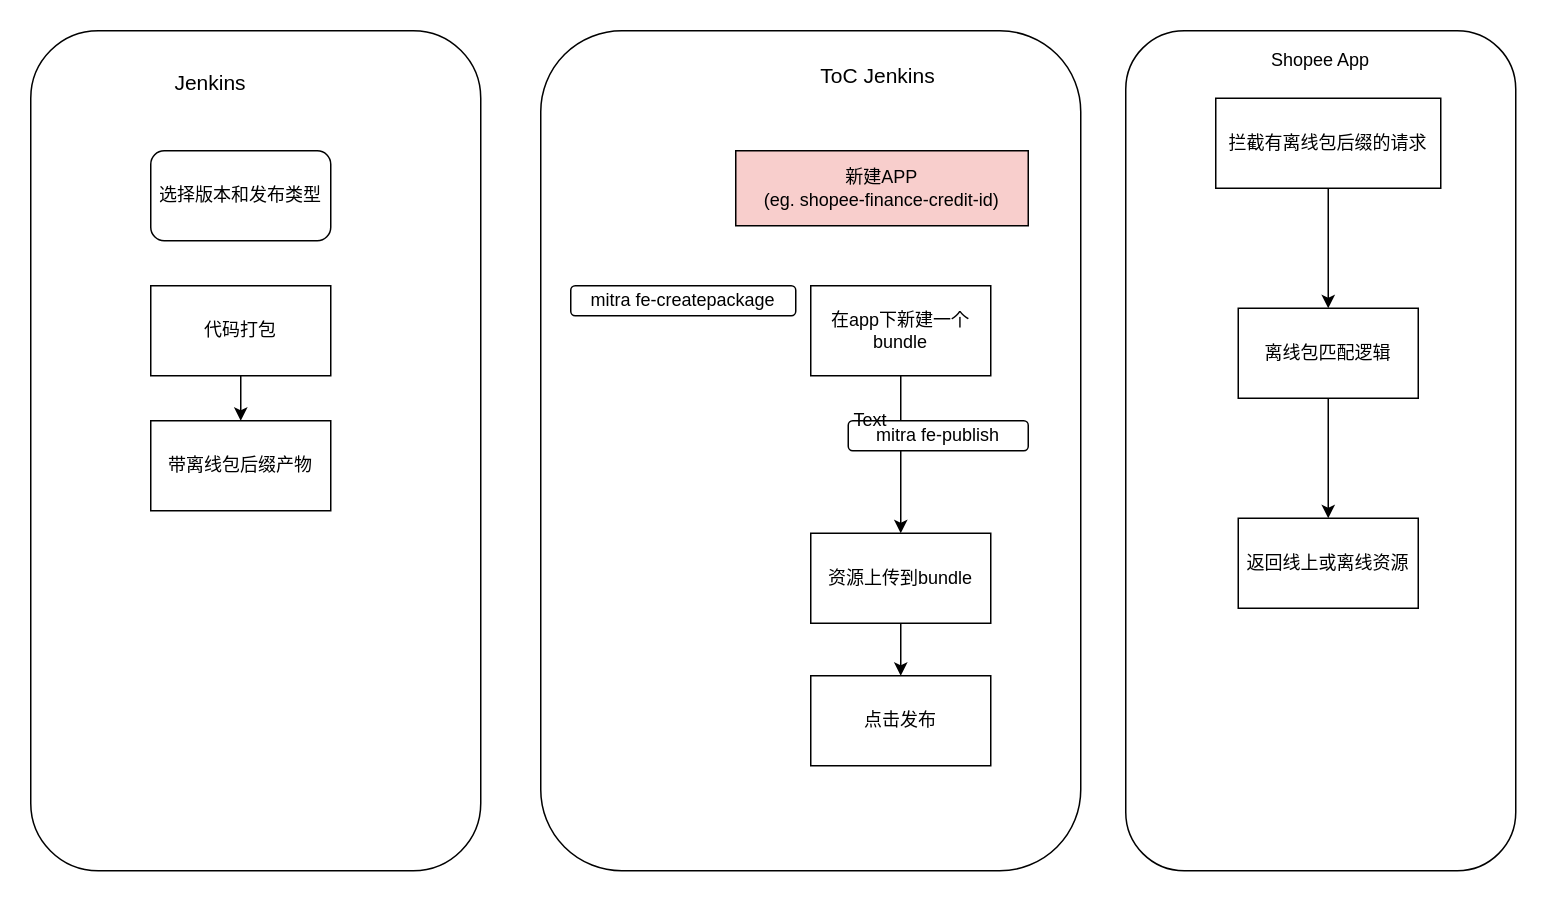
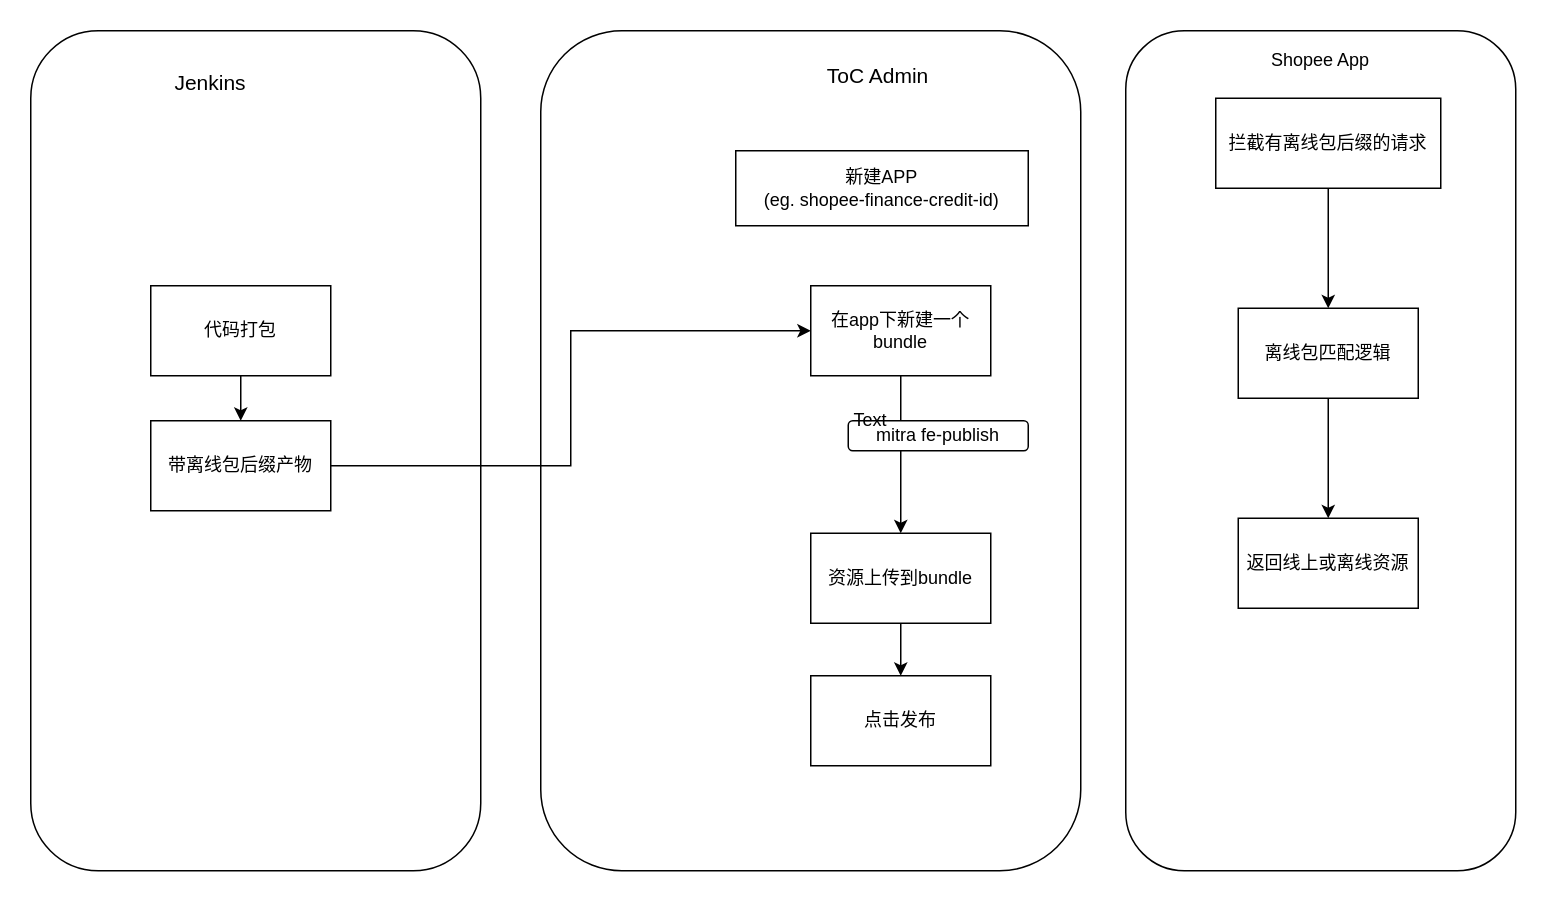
(878, 76) -> (878, 76)
(882, 188) -> (882, 188)
(241, 196) -> none
(683, 301) -> none
none -> (571, 404)
